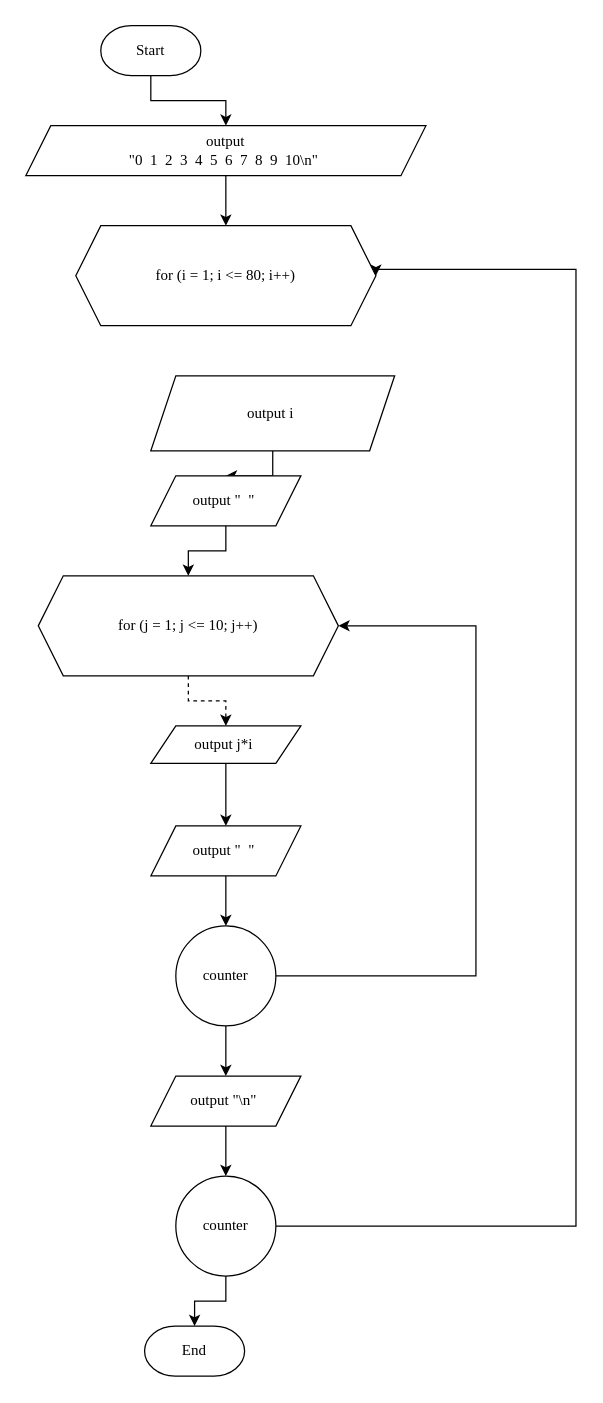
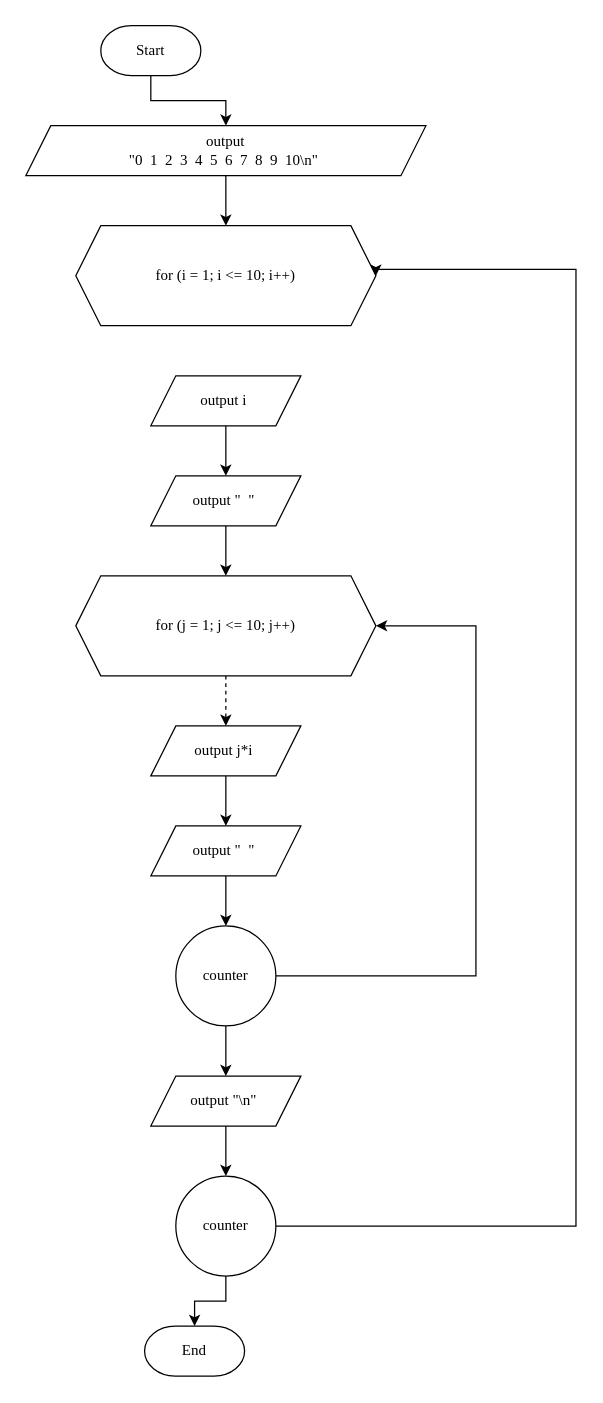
(226, 276) -> (226, 276)
(273, 413) -> (226, 401)
(188, 626) -> (226, 626)
(226, 744) -> (226, 751)
